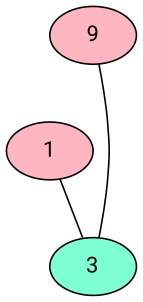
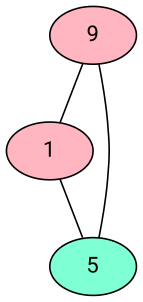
none -> (72, 93)
(93, 267) -> (93, 267)
